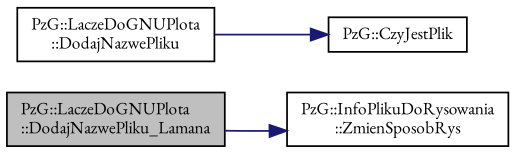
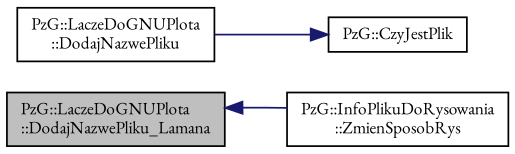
(247, 131) -> (265, 108)
